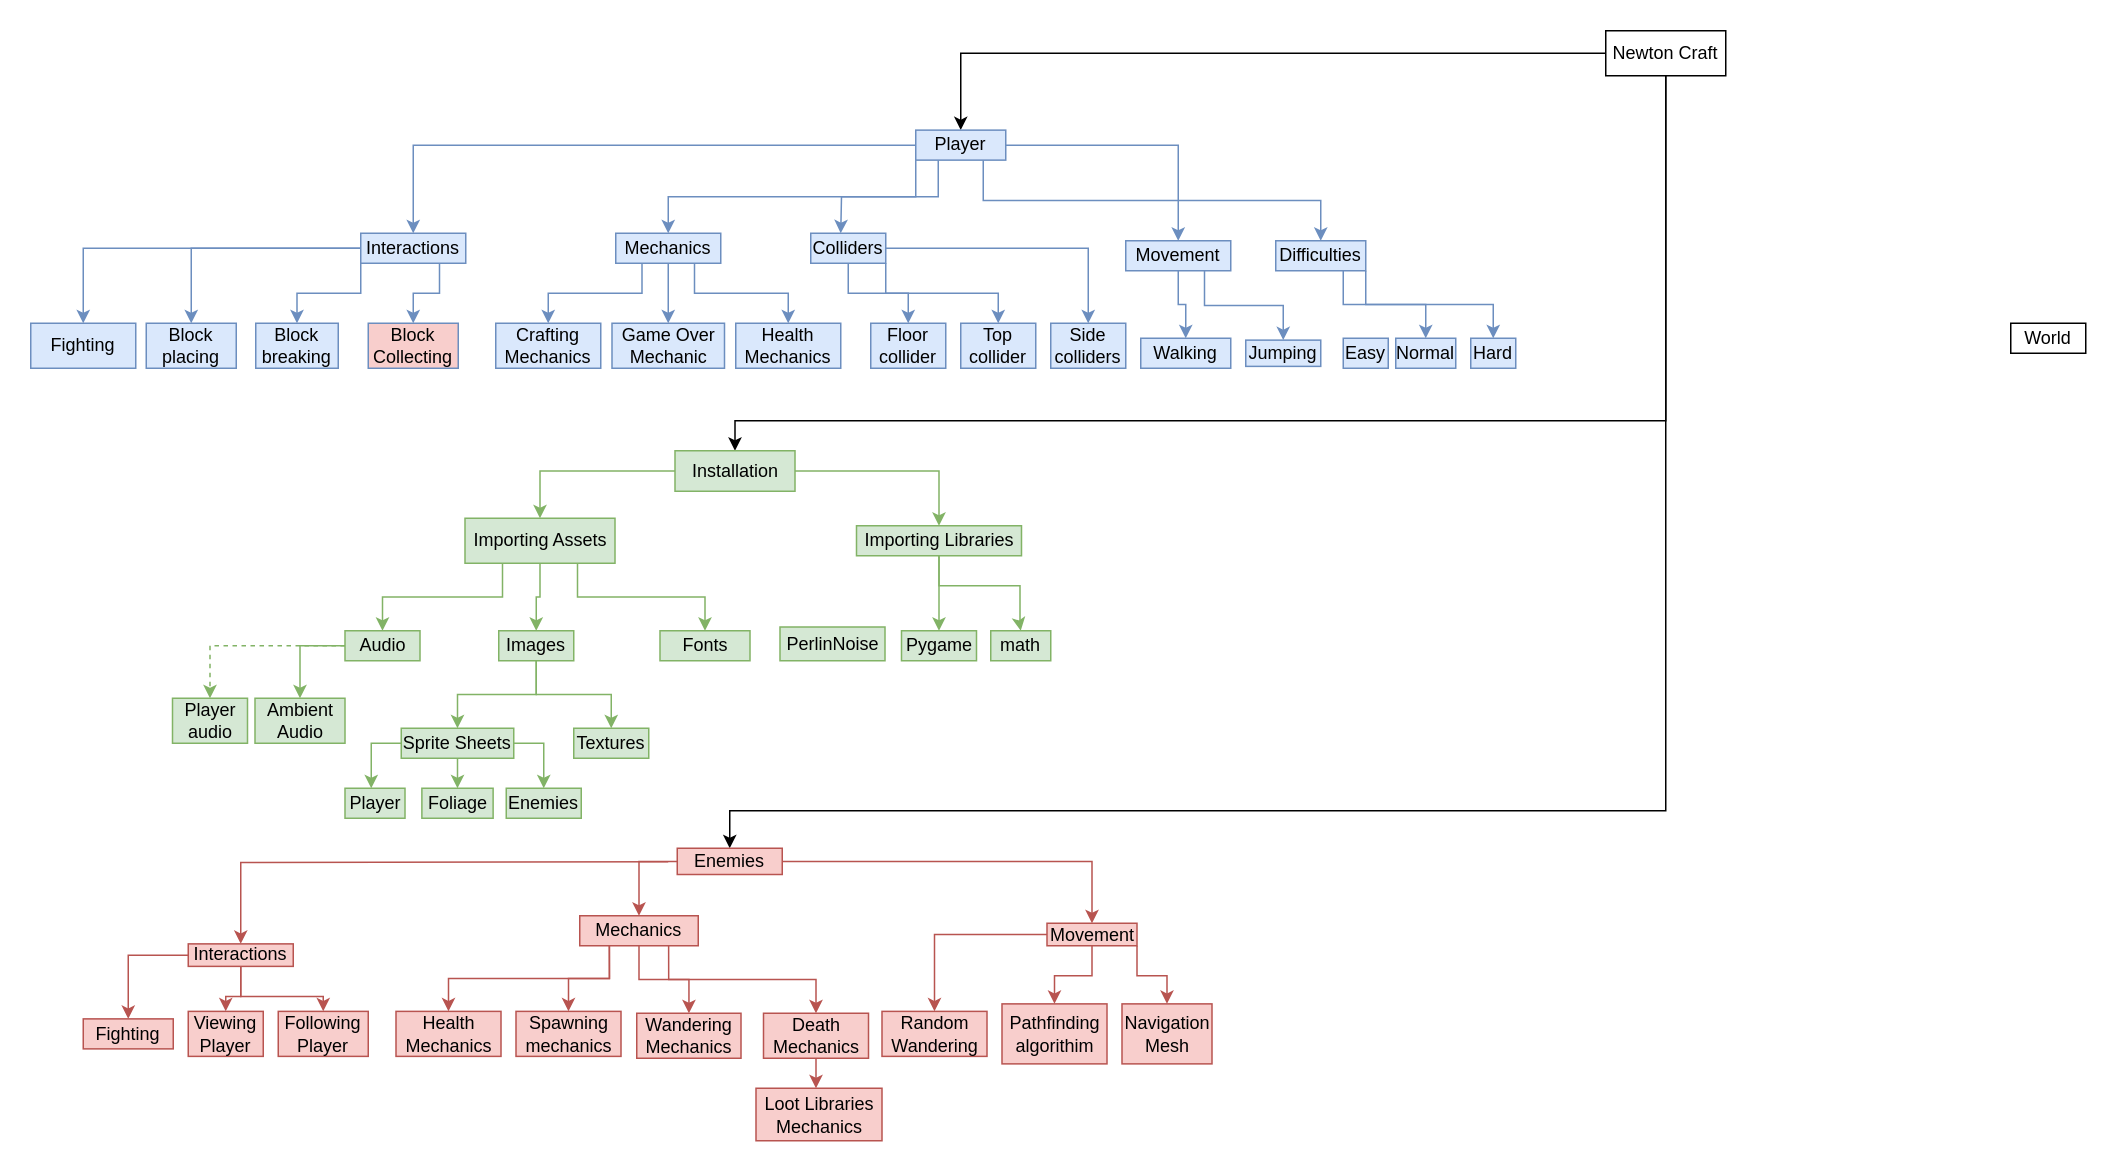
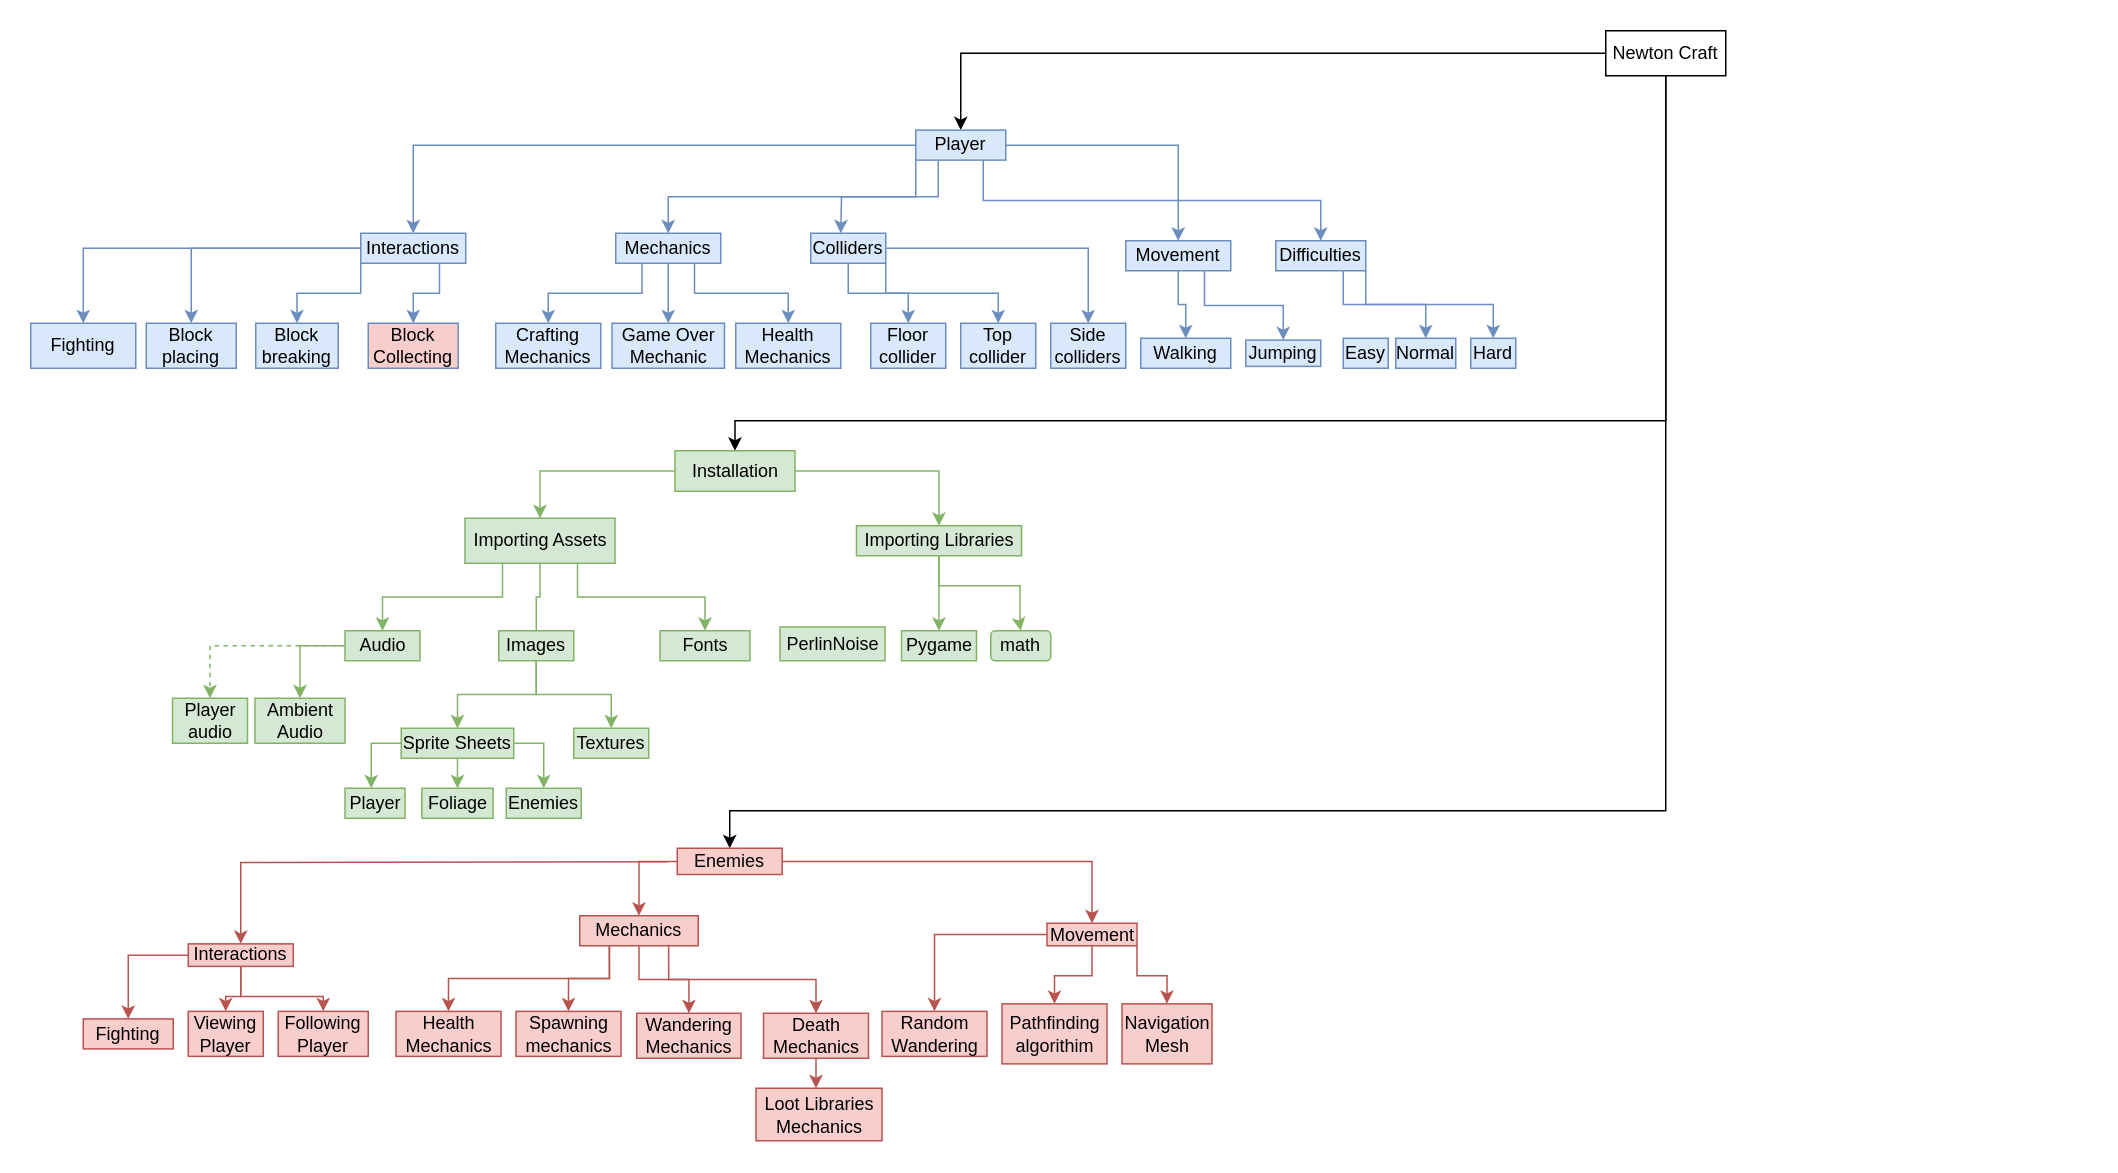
(2048, 338) -> none
(536, 619) -> (536, 623)
(1021, 646) -> (1021, 646)
